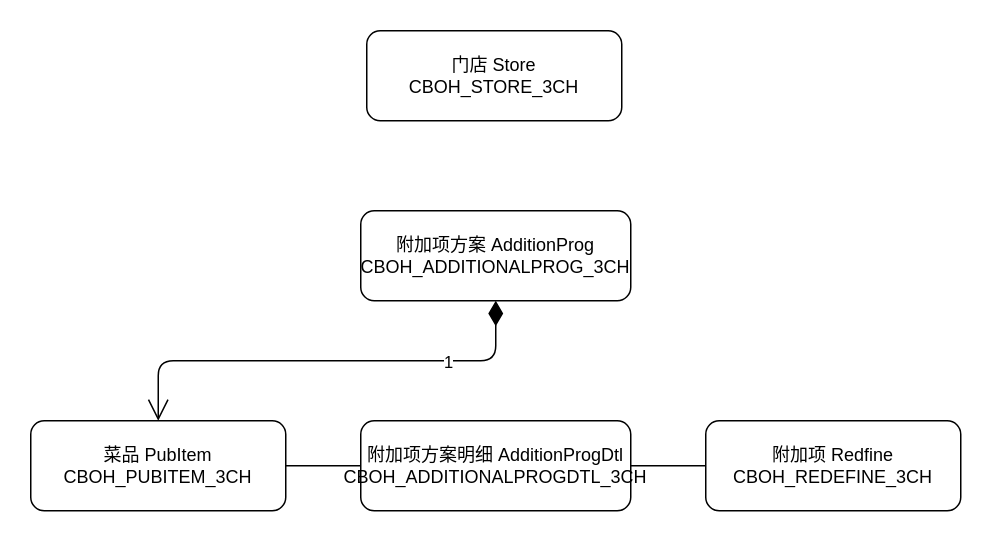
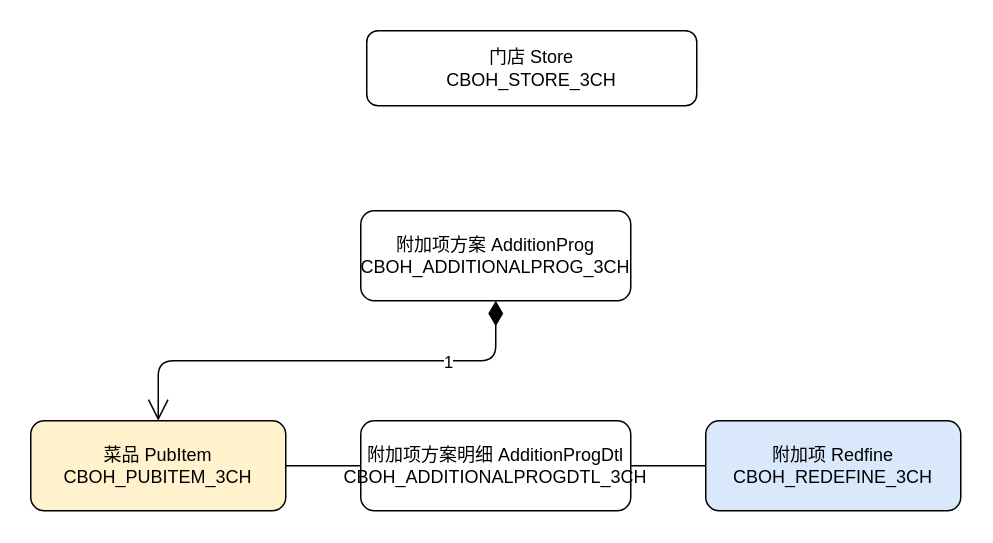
(494, 76) -> (532, 68)
(158, 466) -> (158, 466)
(833, 466) -> (833, 466)
